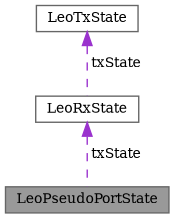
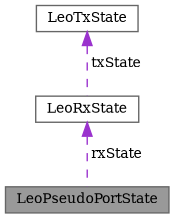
(115, 155) -> (115, 155)
